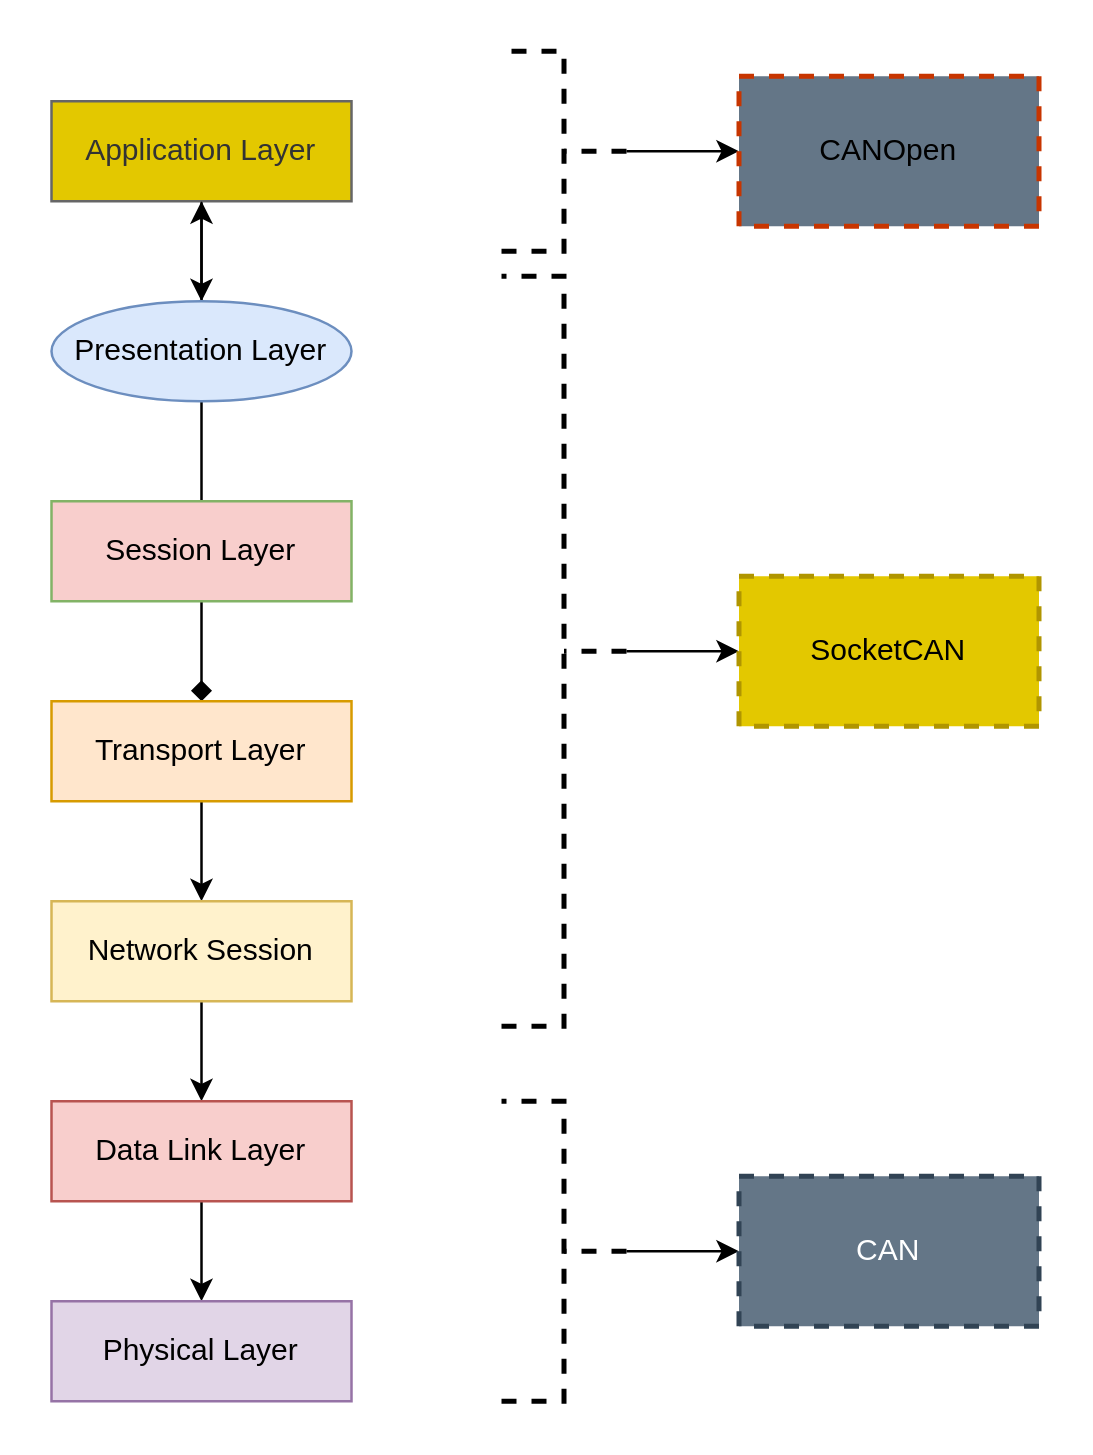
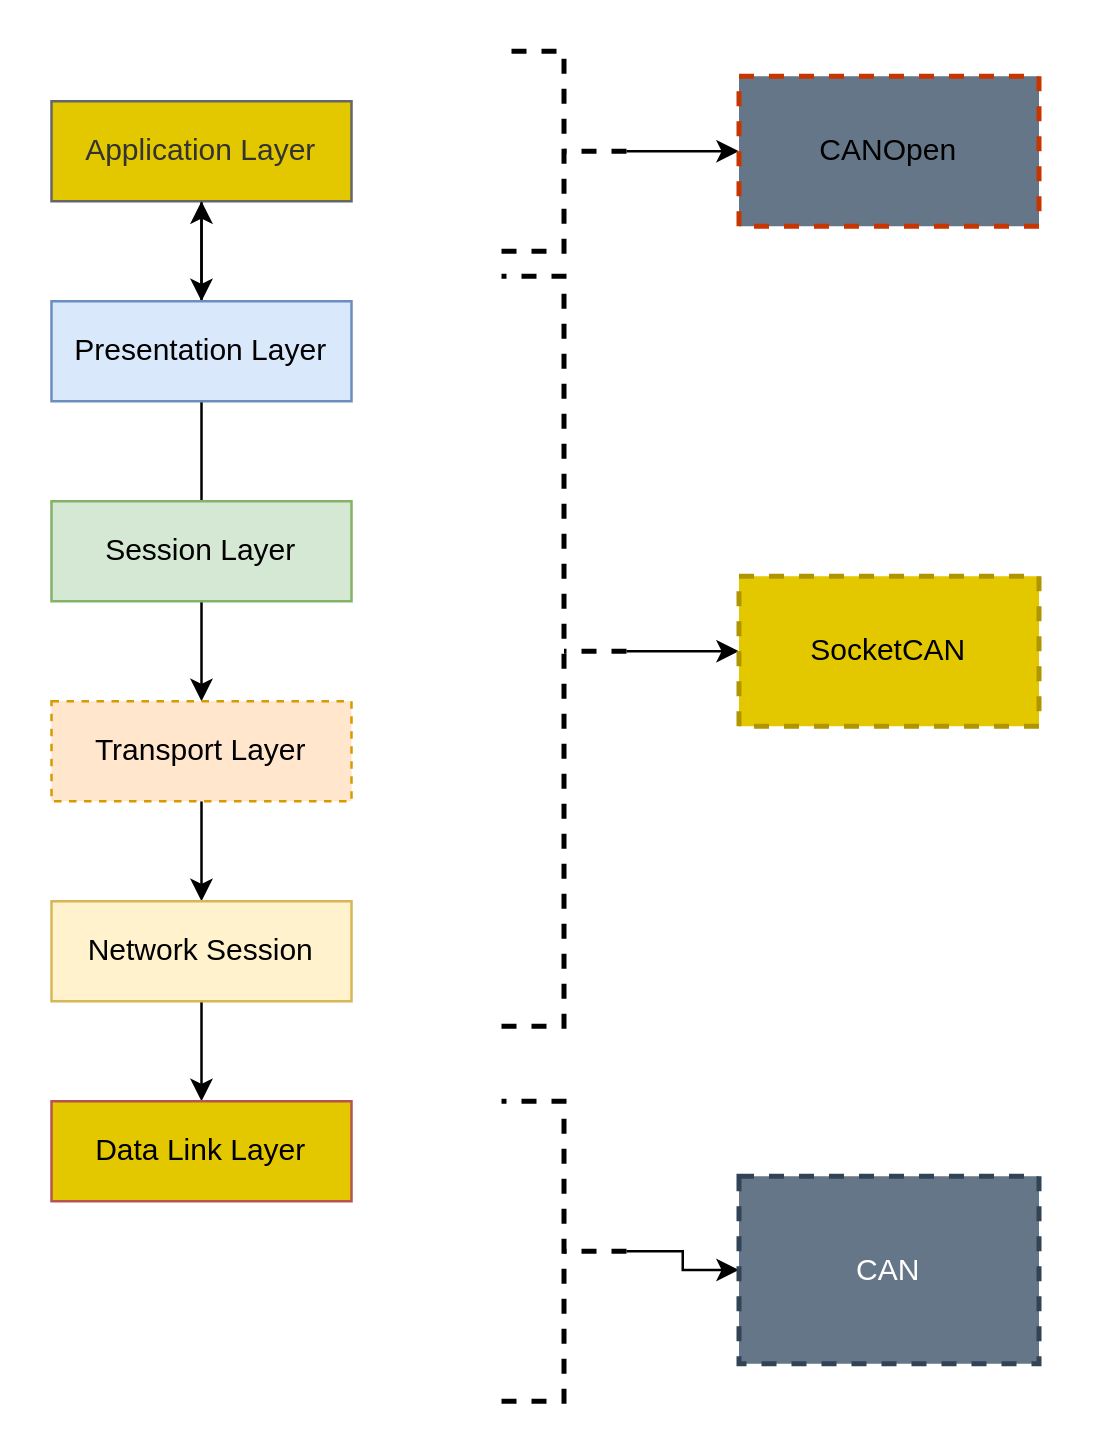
(201, 351) -> (201, 351)
(201, 551) -> (201, 551)
(201, 681) -> (201, 682)
(201, 751) -> (201, 751)
(201, 1151) -> (201, 1151)
(201, 1243) -> none
(889, 1251) -> (889, 1270)
(201, 1351) -> none
